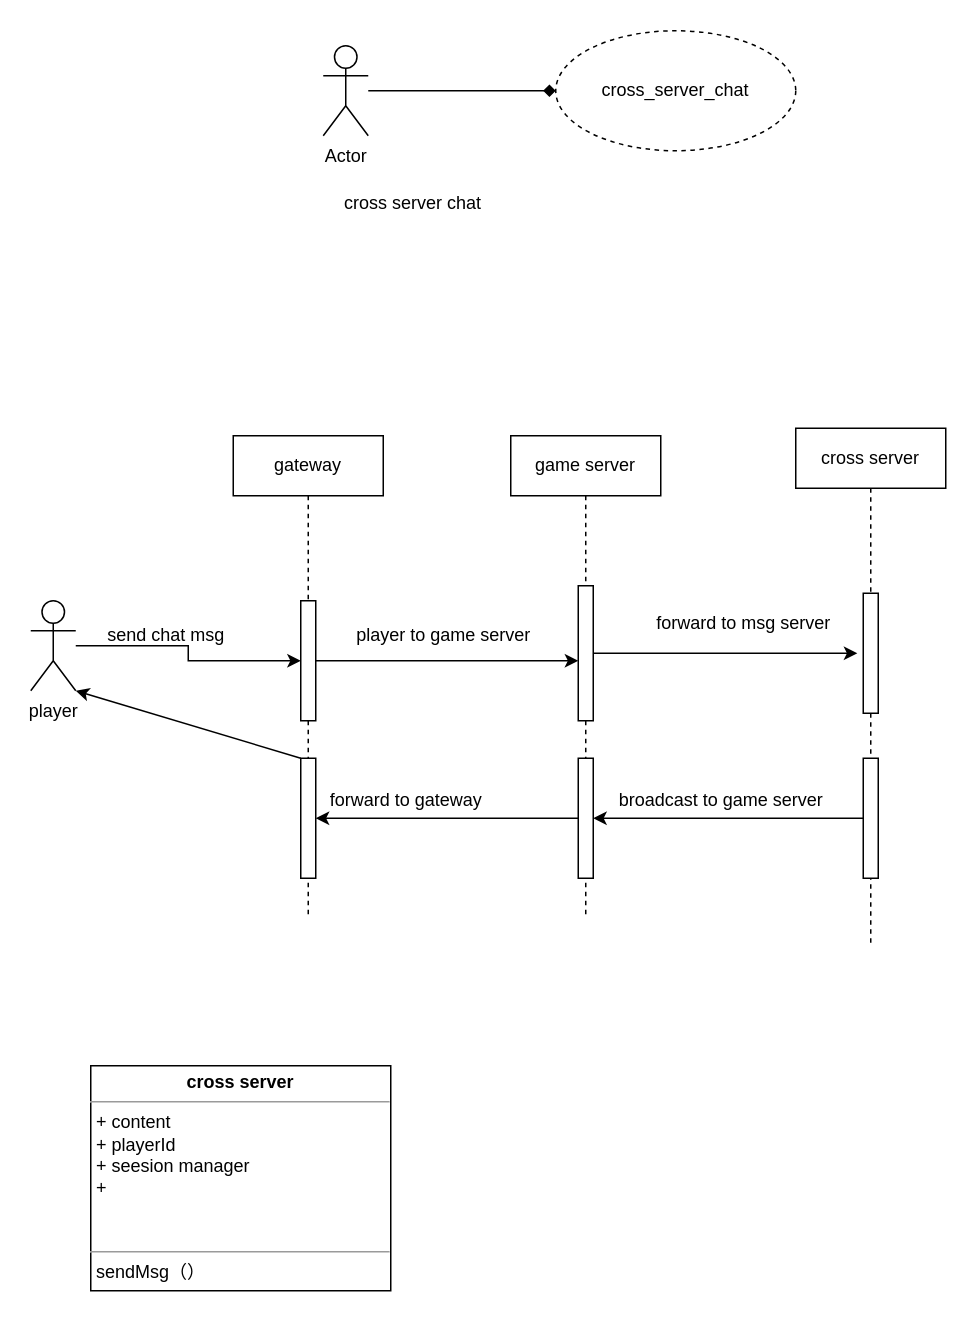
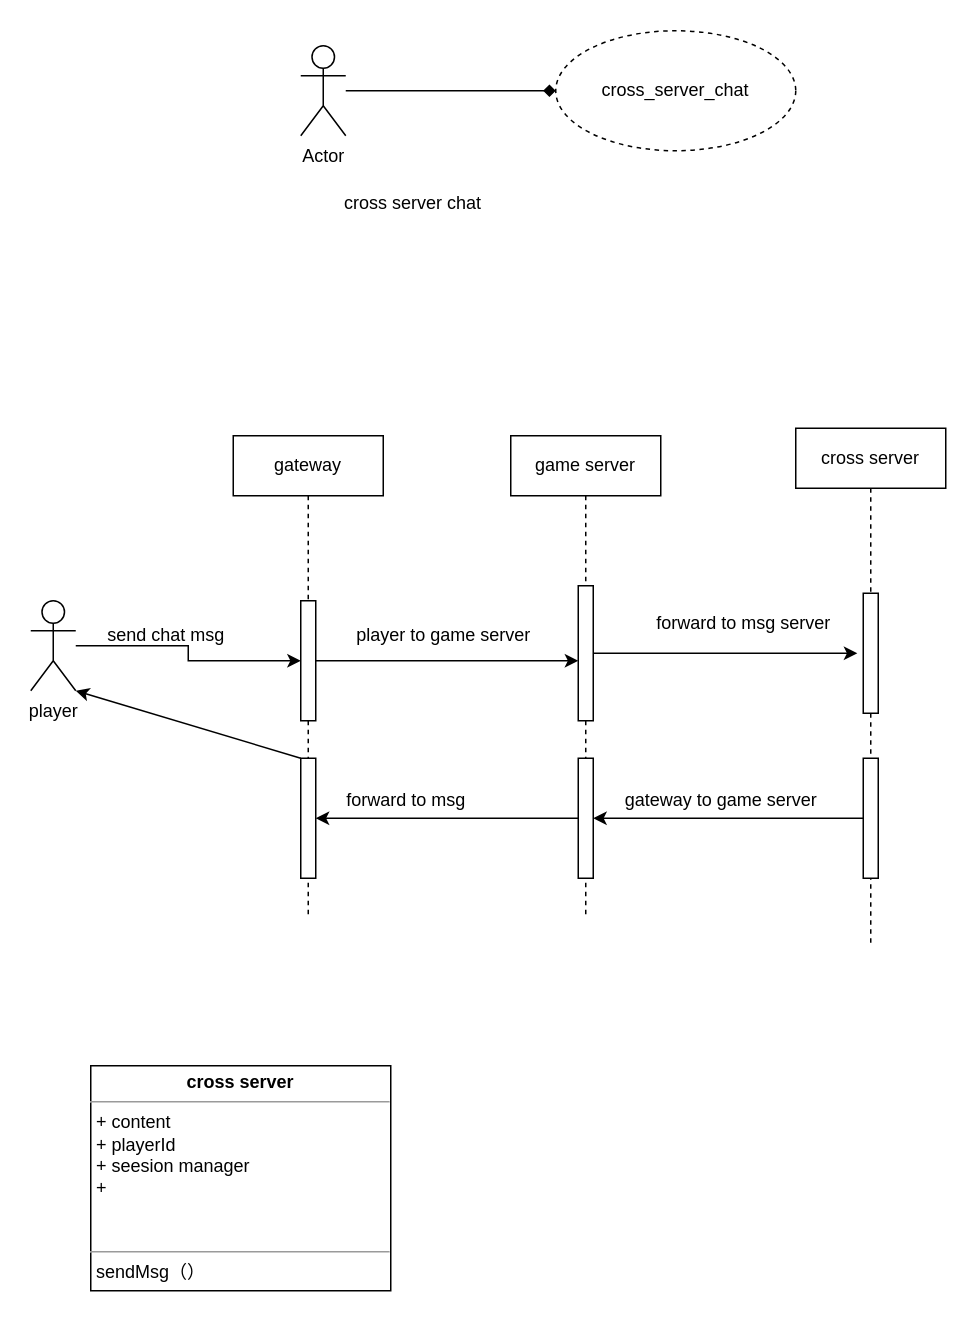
(346, 91) -> (323, 91)
(407, 800) -> (407, 800)
(722, 800) -> (722, 800)
